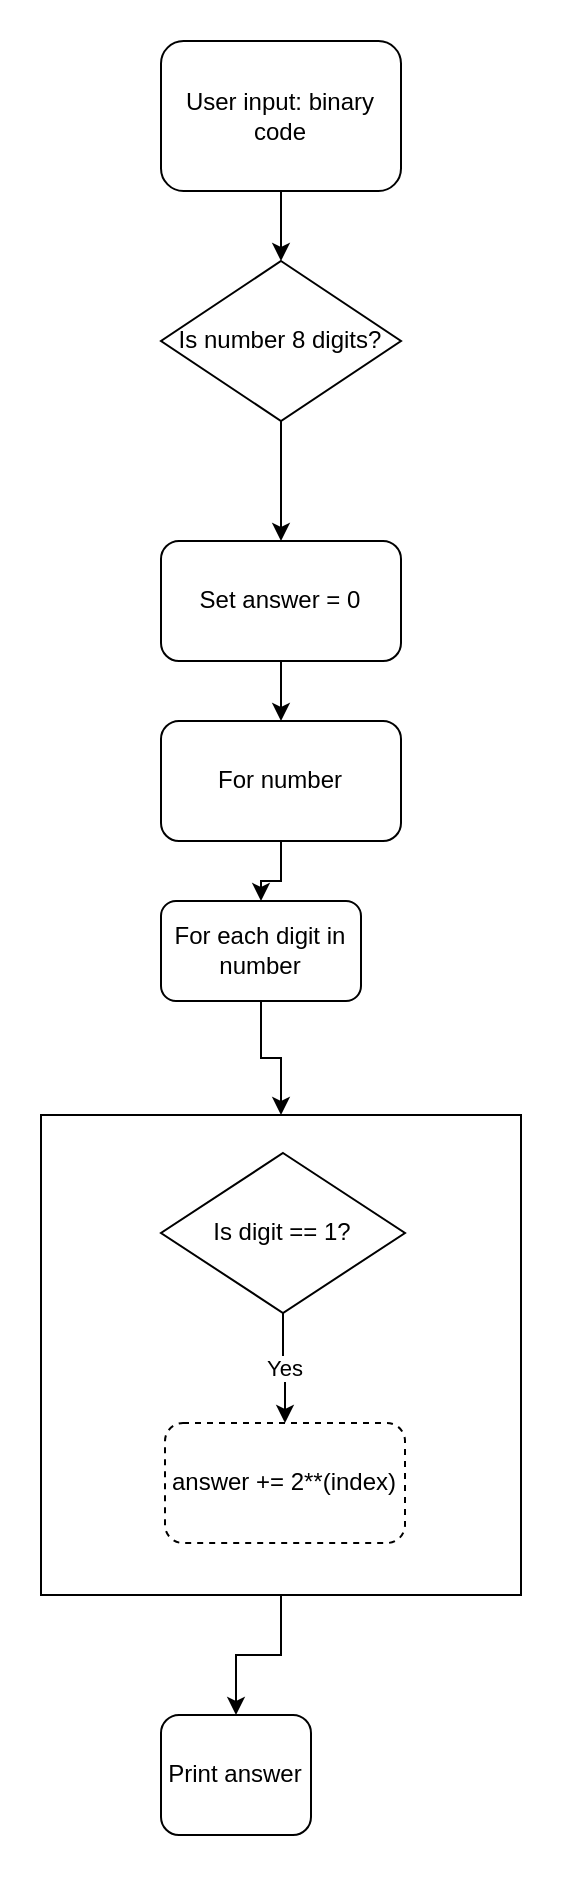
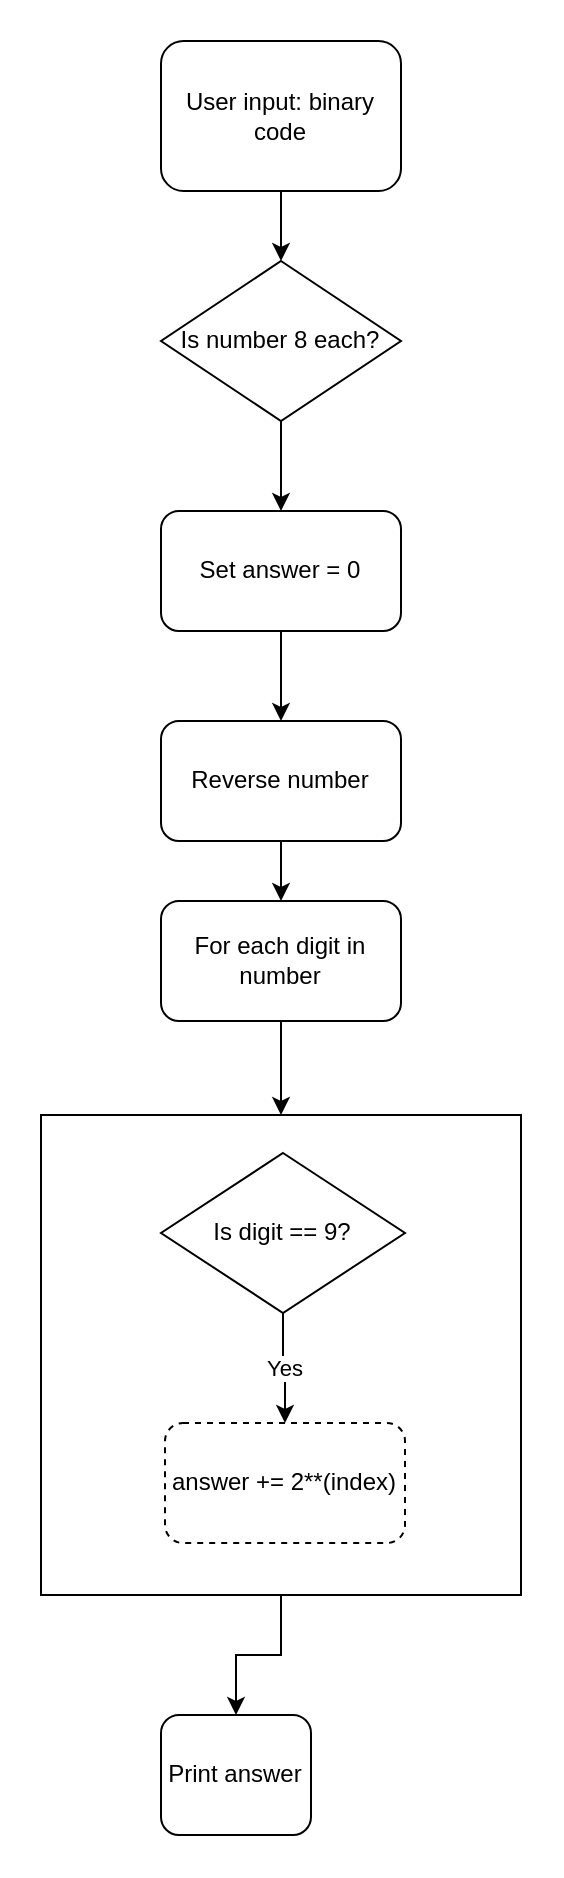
(281, 341) -> (281, 341)
(281, 601) -> (281, 571)
(281, 781) -> (281, 781)
(261, 951) -> (281, 961)
(283, 1233) -> (283, 1233)
